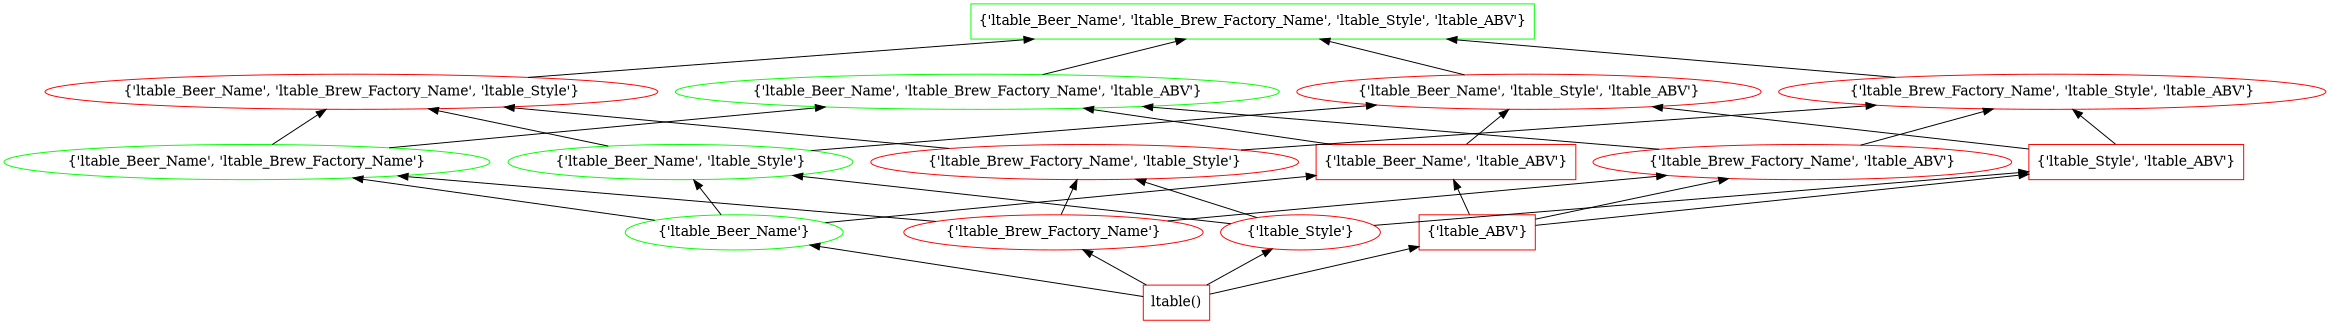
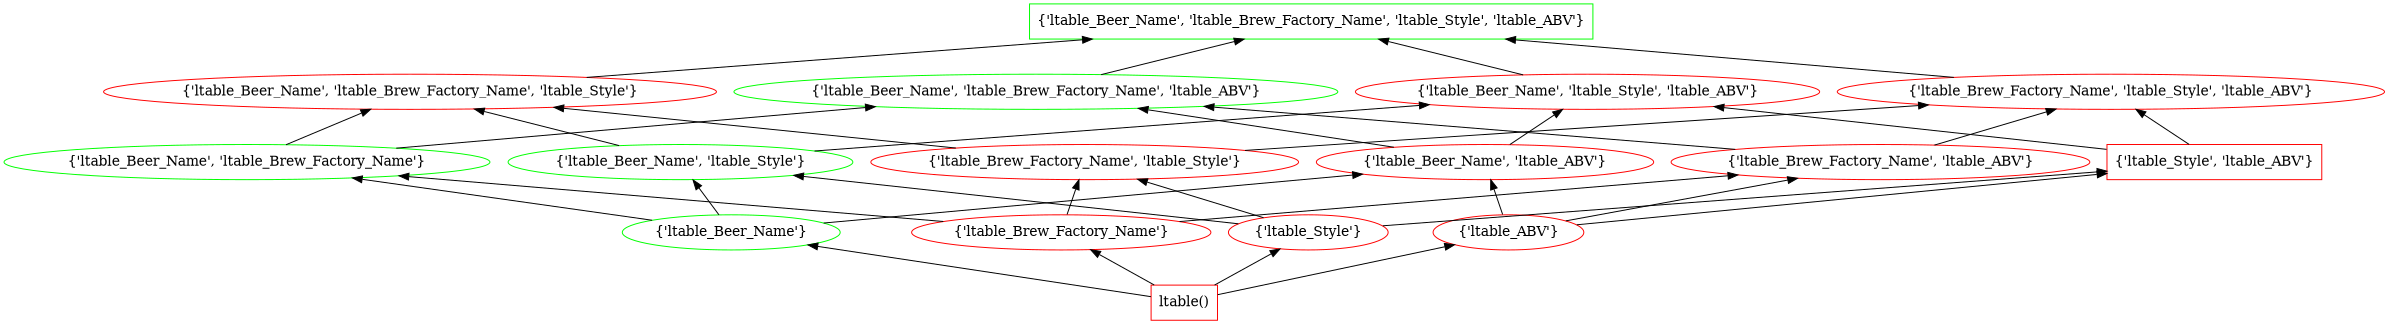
(1446, 162) -> (1485, 162)
(1477, 232) -> (1508, 232)
